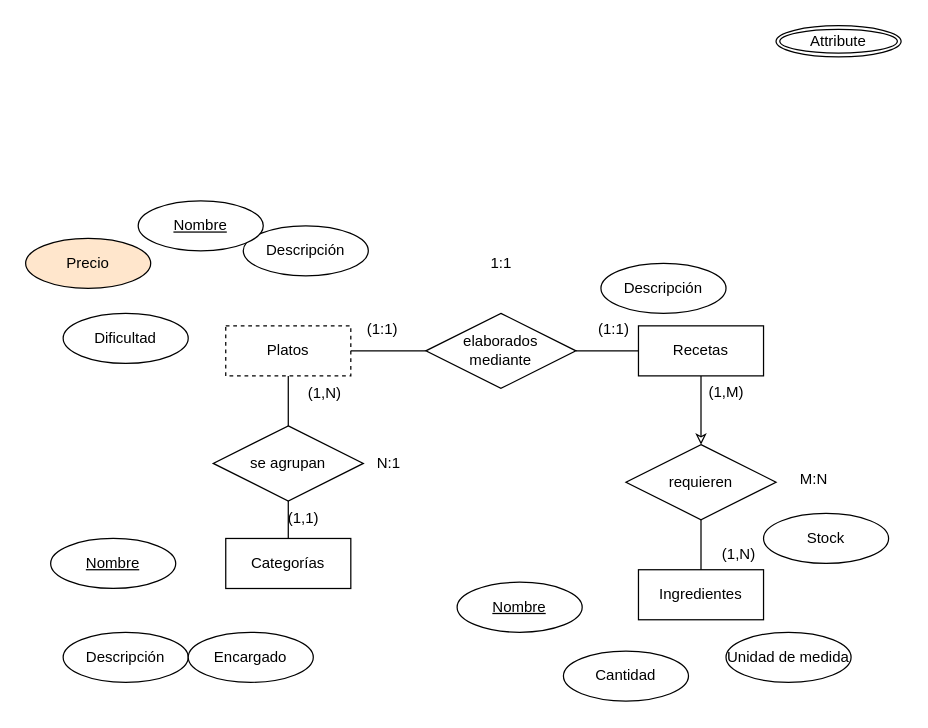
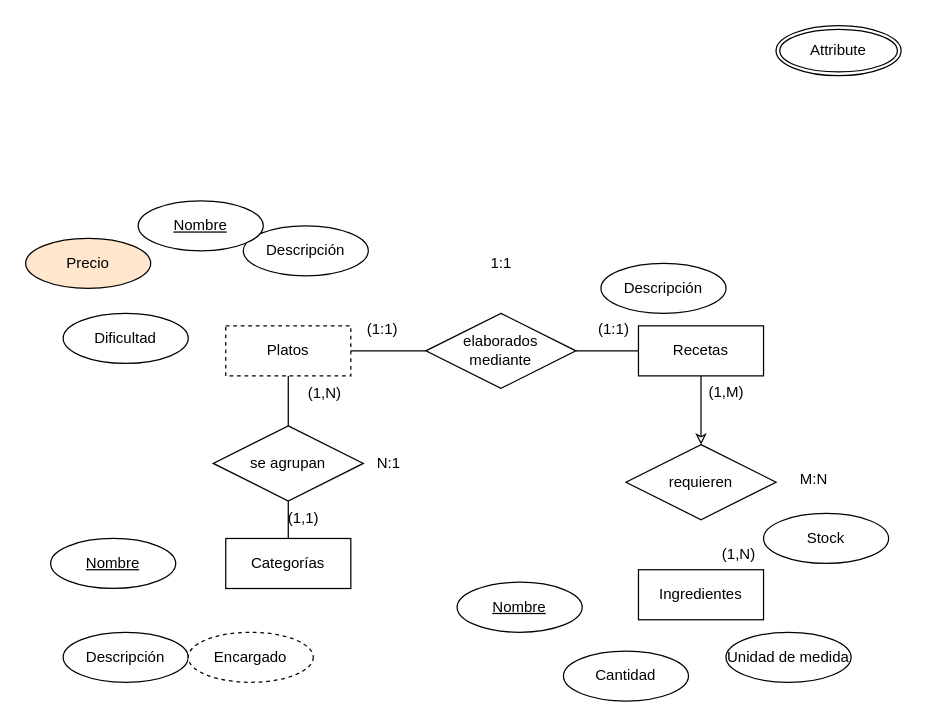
(838, 41) -> (838, 51)
(701, 544) -> none
(251, 657) -> (251, 657)
